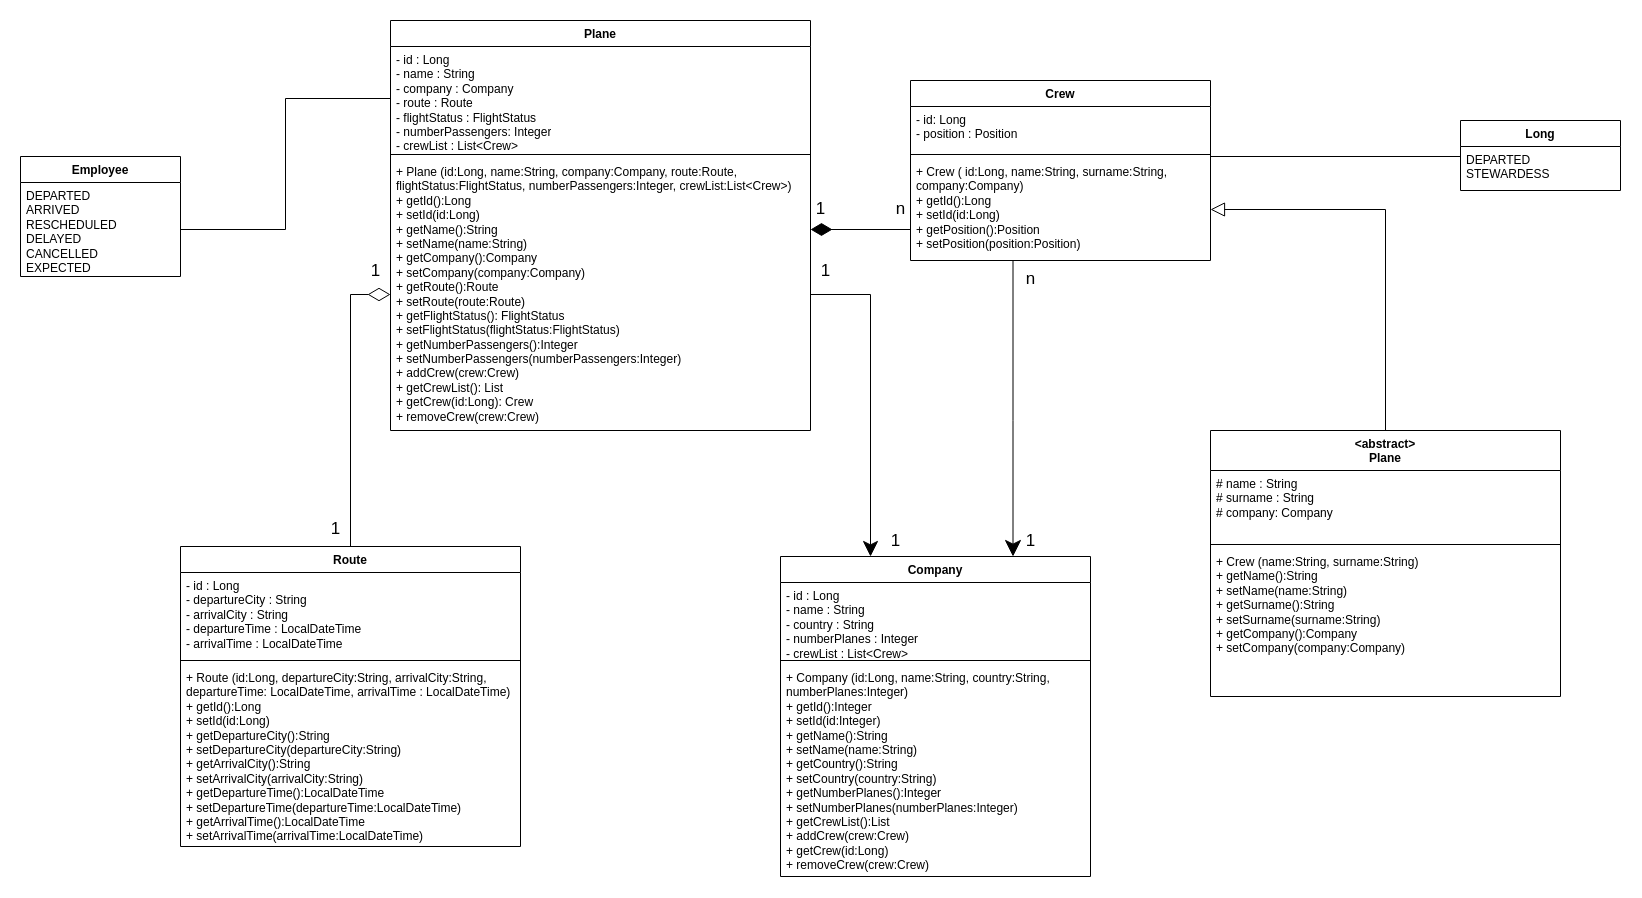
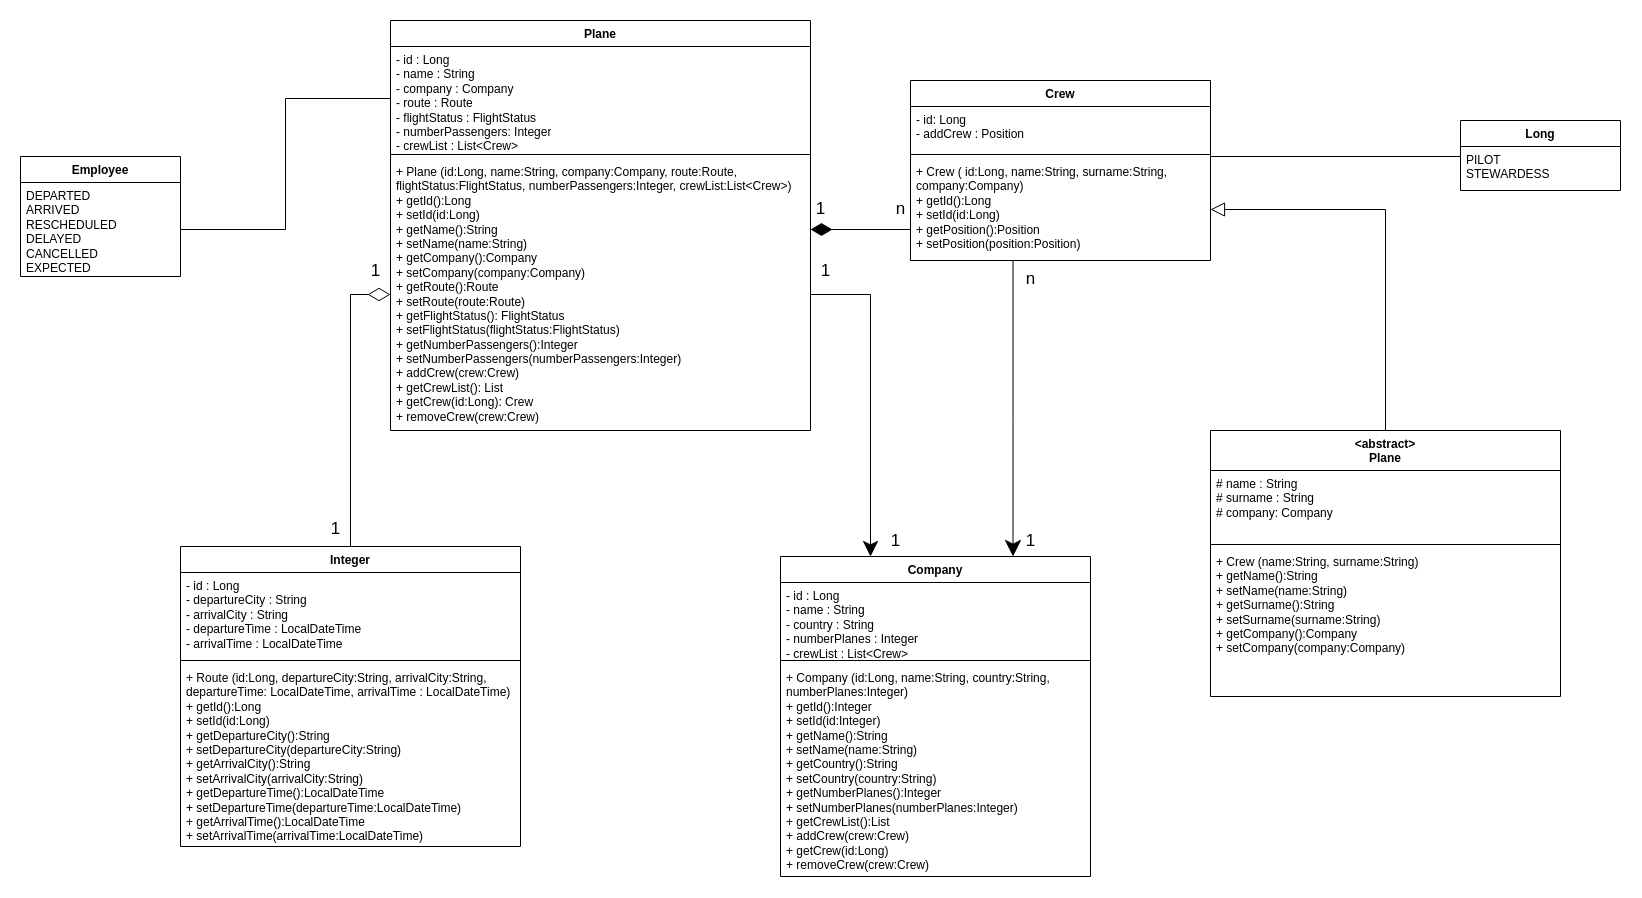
(975, 128) -> (974, 128)
(1500, 168) -> (1500, 168)
(351, 561) -> (351, 561)
